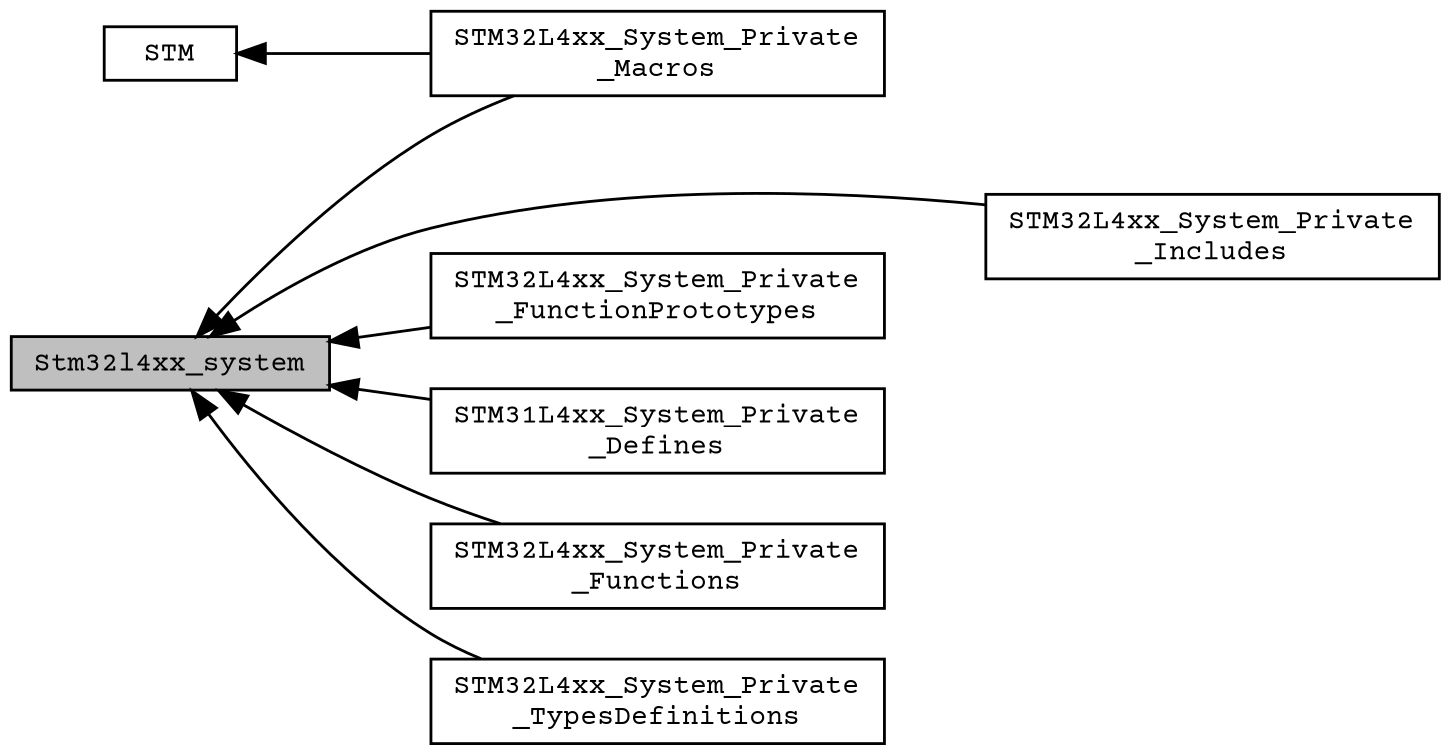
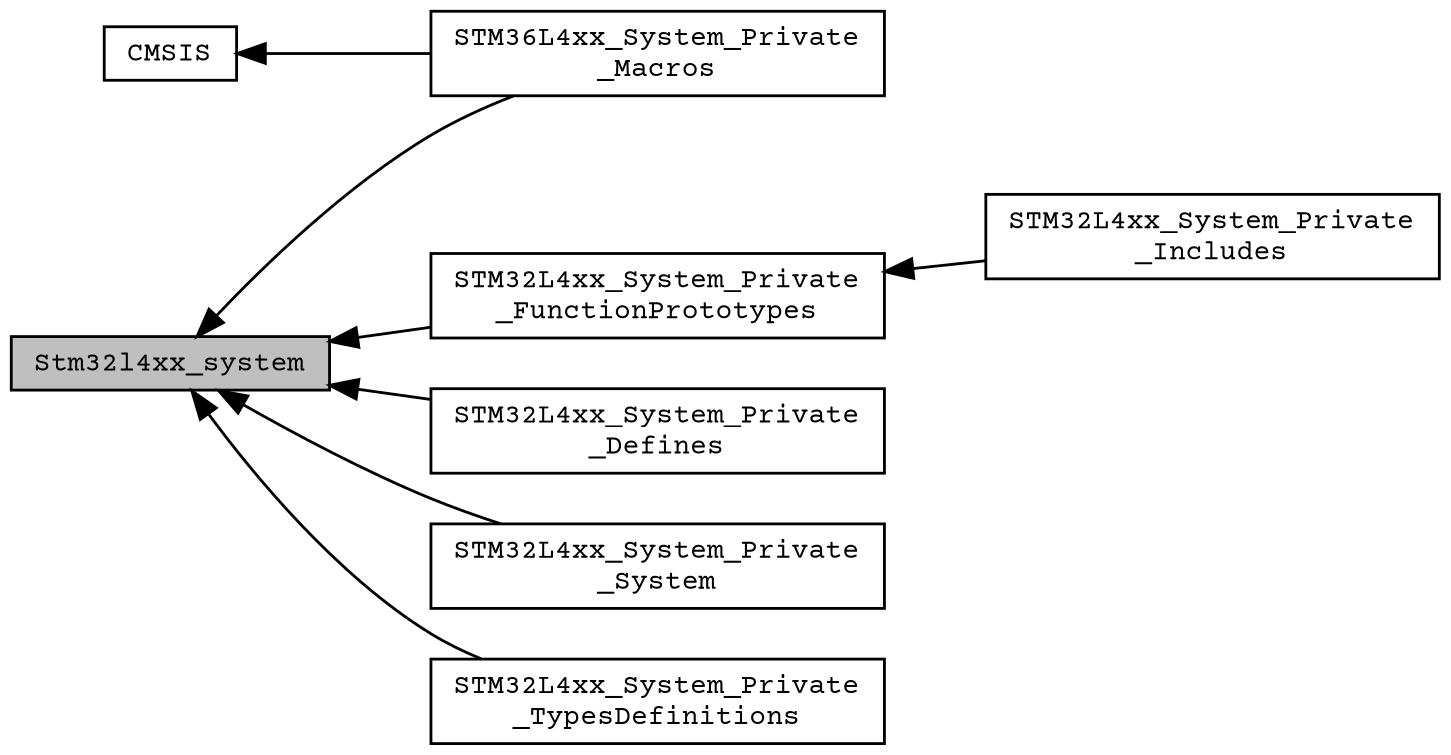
(170, 54) -> (170, 54)
(658, 54) -> (658, 54)
(598, 201) -> (949, 265)
(658, 431) -> (658, 431)
(658, 566) -> (658, 566)
